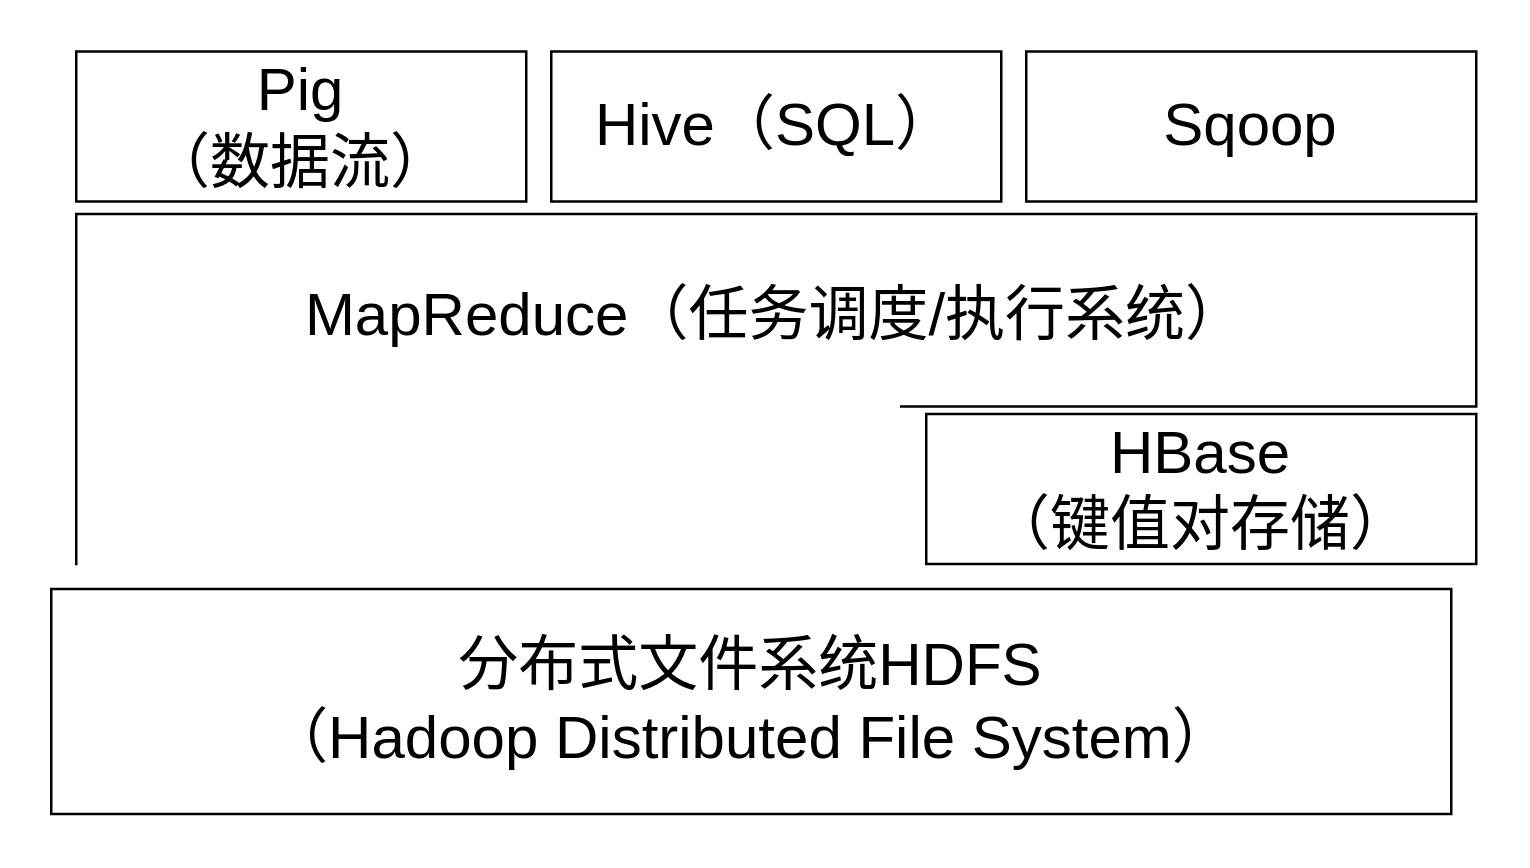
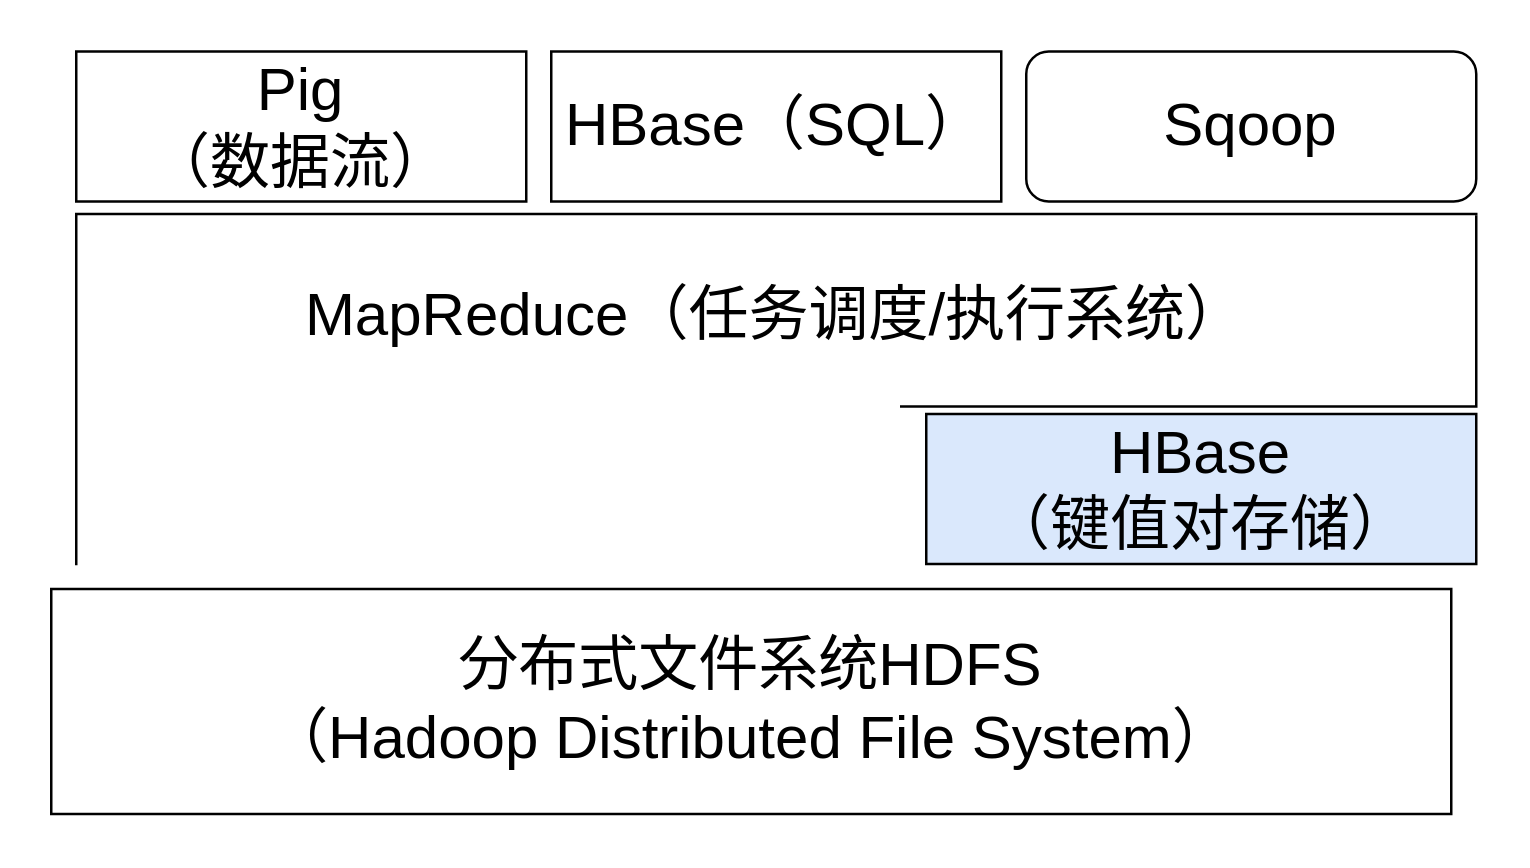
(776, 126) -> (776, 126)
(1251, 126) -> (1251, 126)
(1201, 489) -> (1201, 489)
